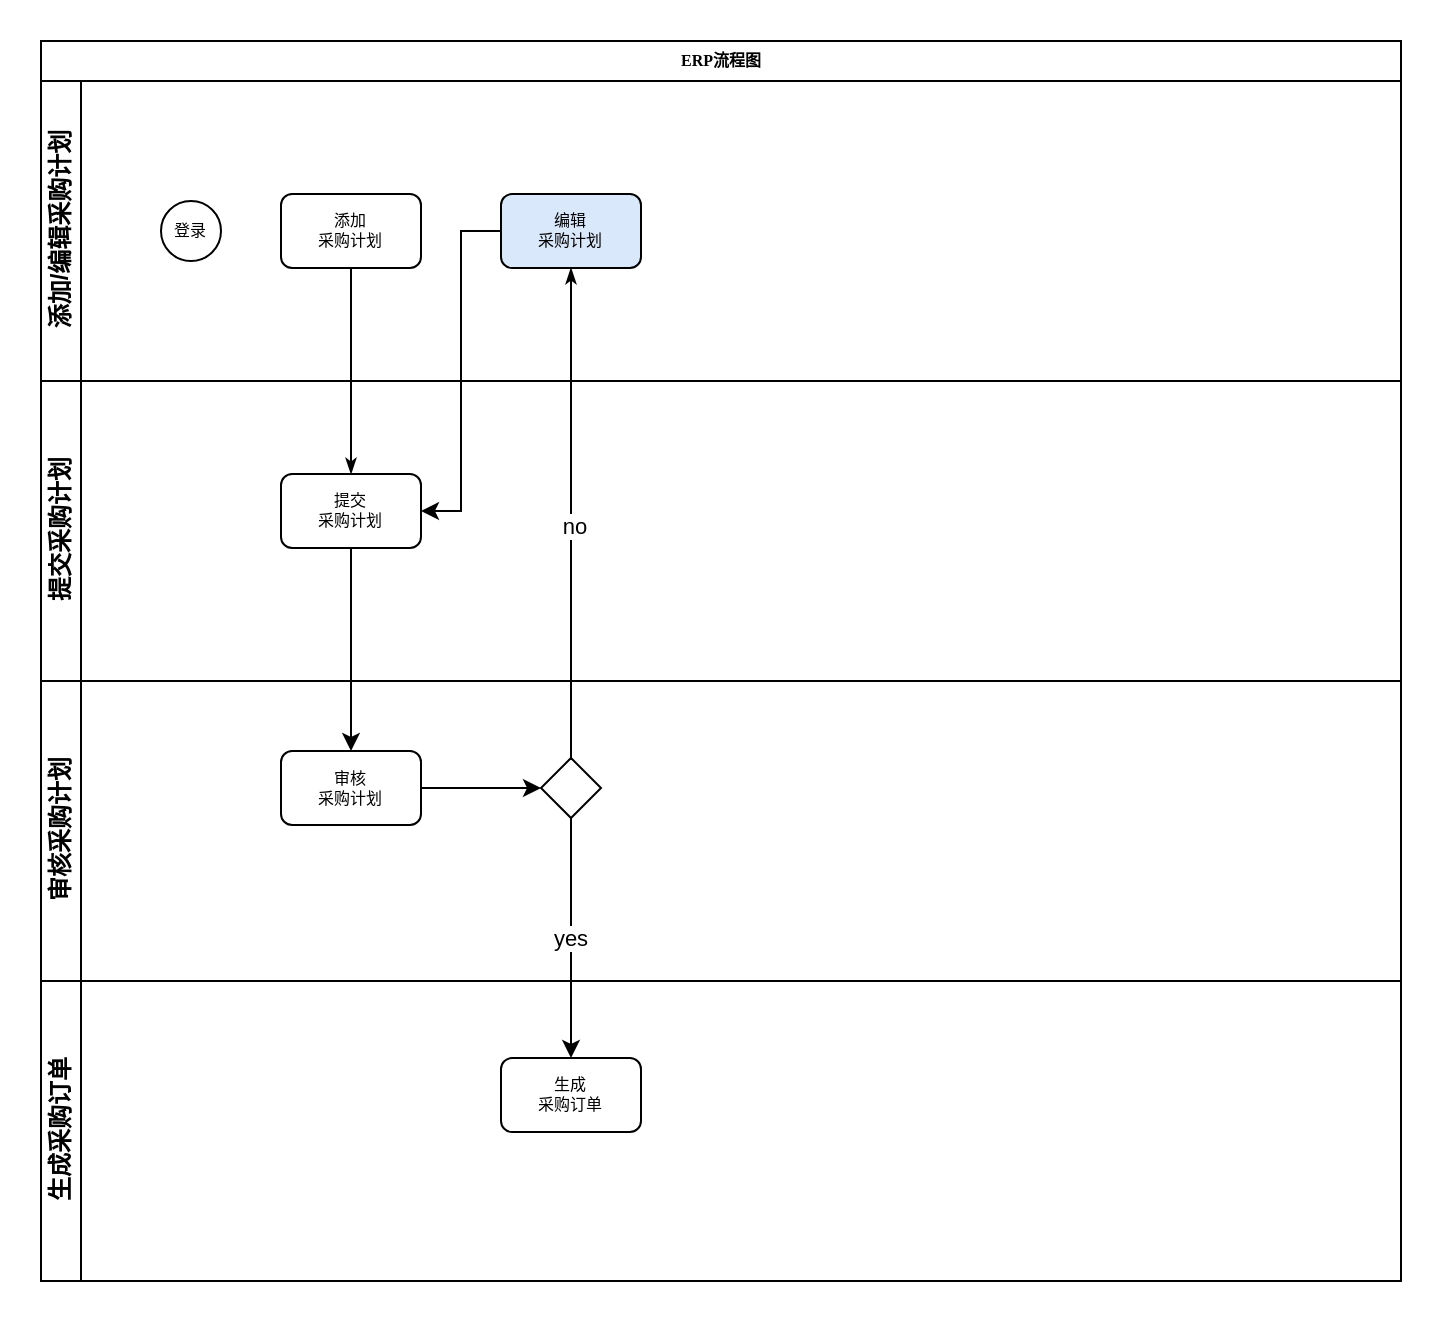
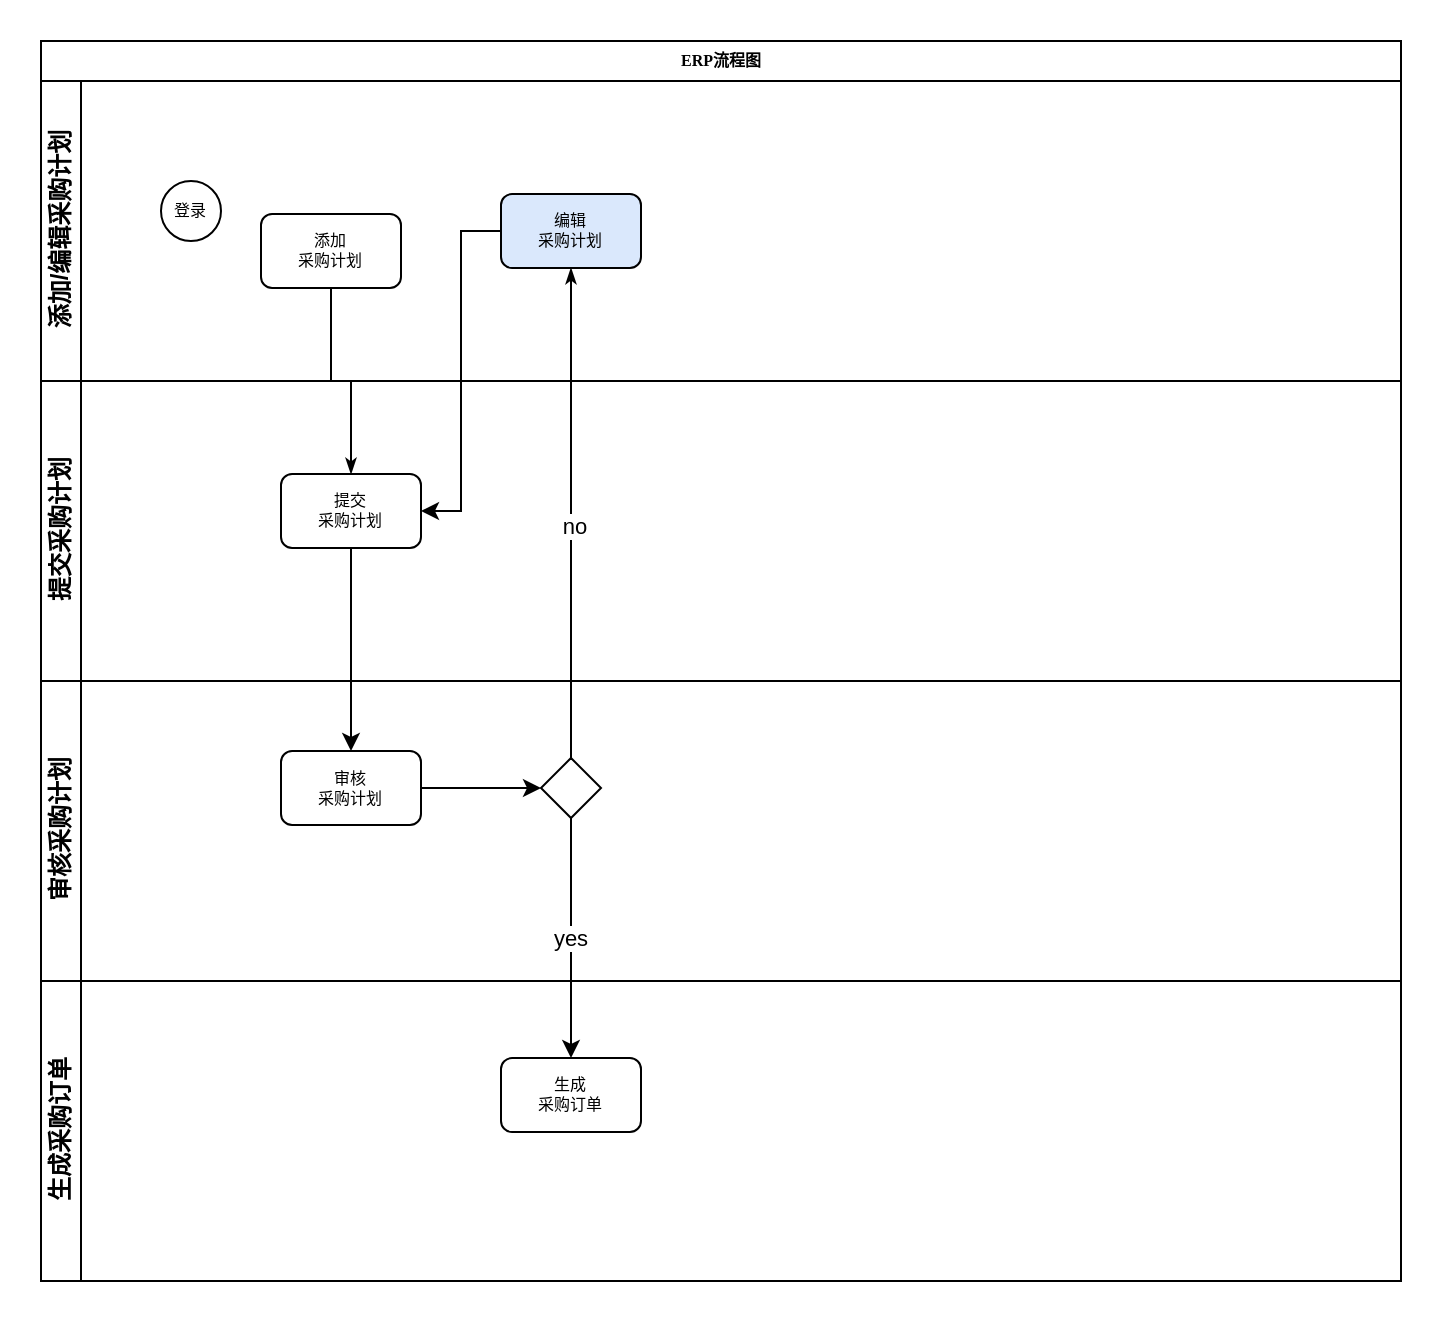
(191, 231) -> (191, 211)
(351, 231) -> (331, 251)
